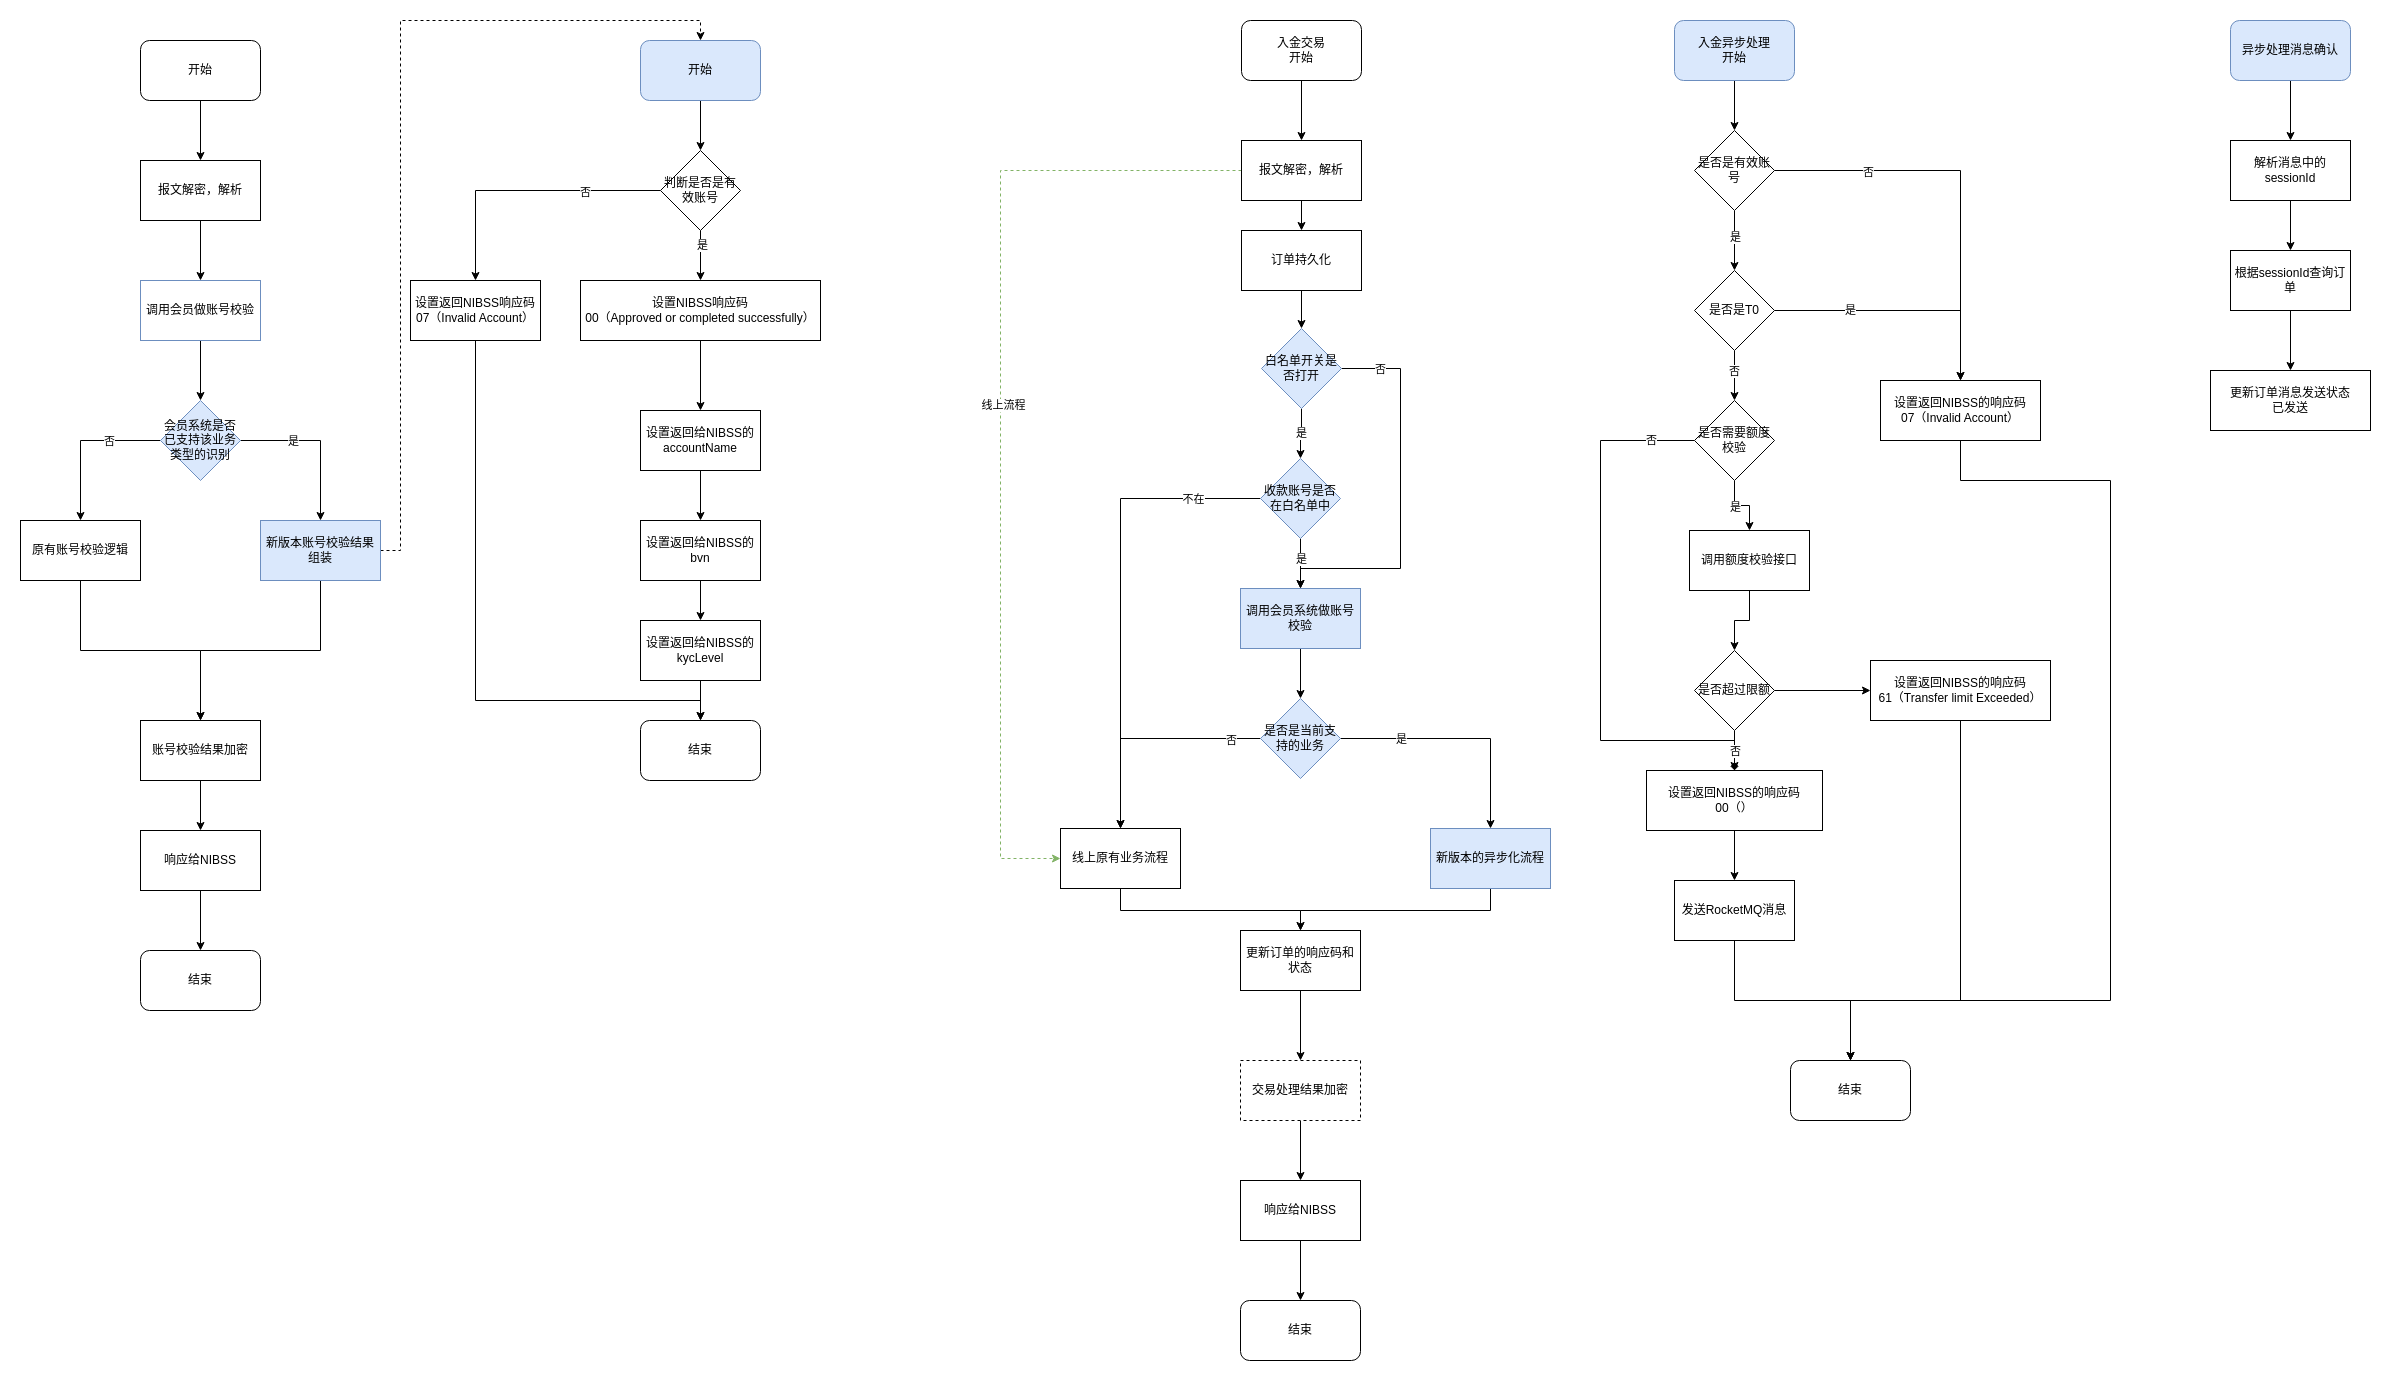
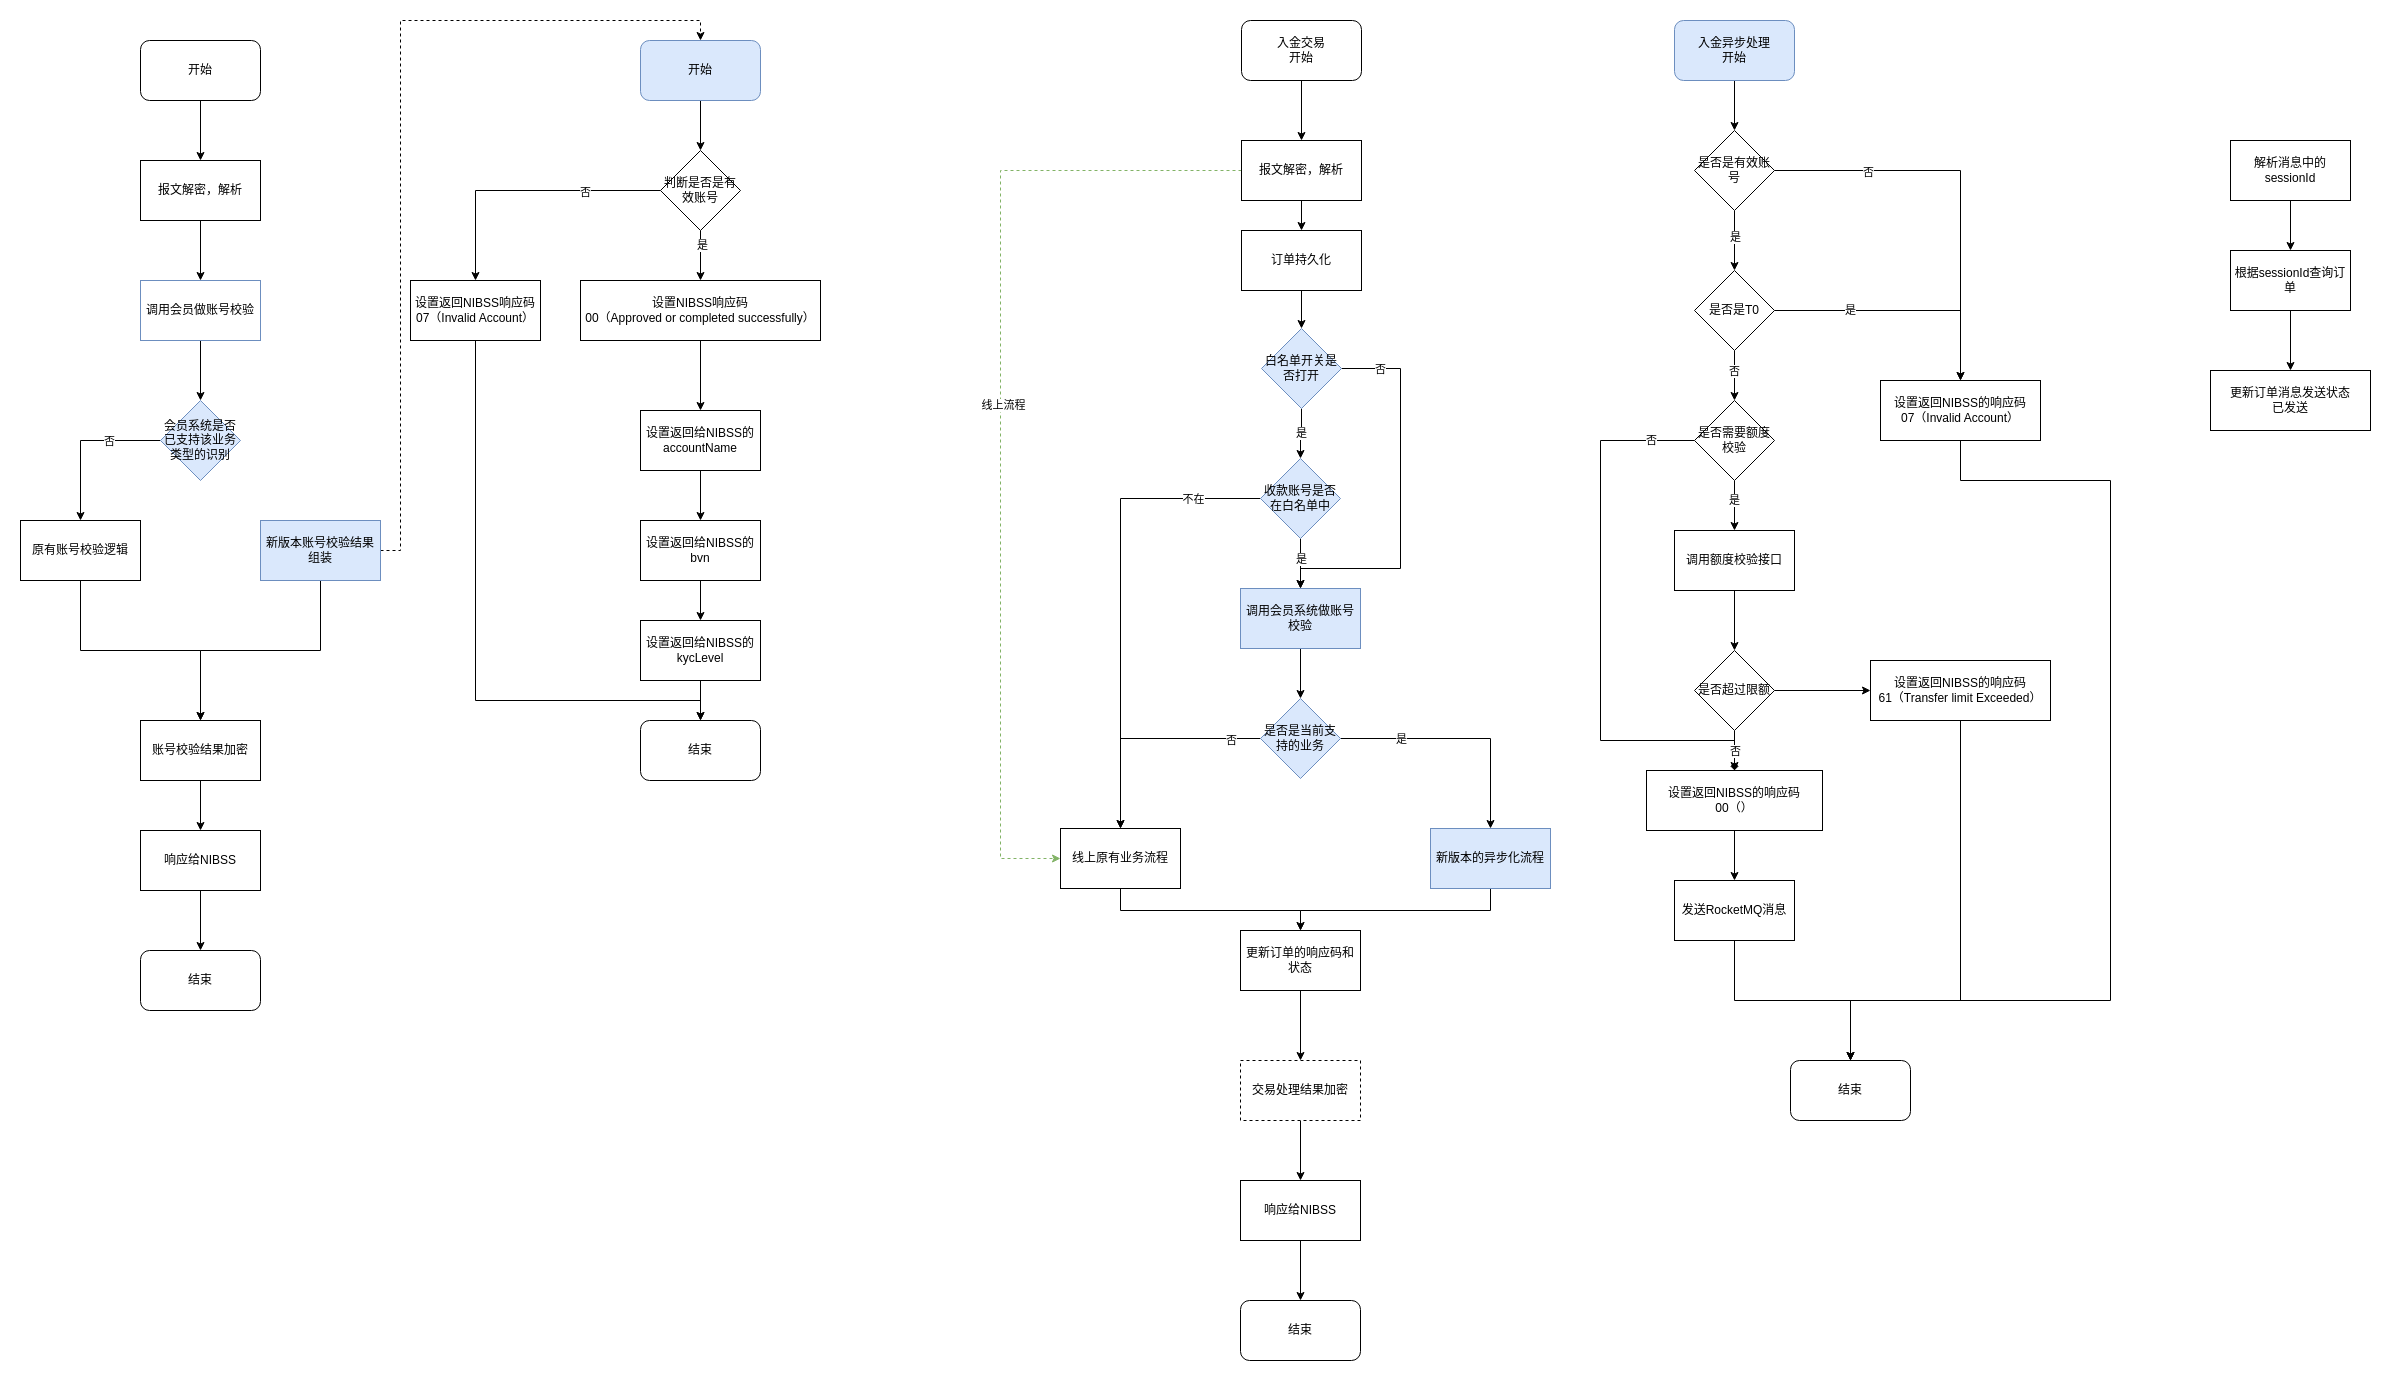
(2291, 51) -> none
(2291, 107) -> none
(317, 441) -> none
(1750, 561) -> (1735, 561)
